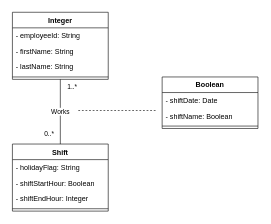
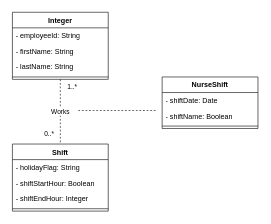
(210, 86) -> (210, 86)
(60, 109) -> (60, 109)
